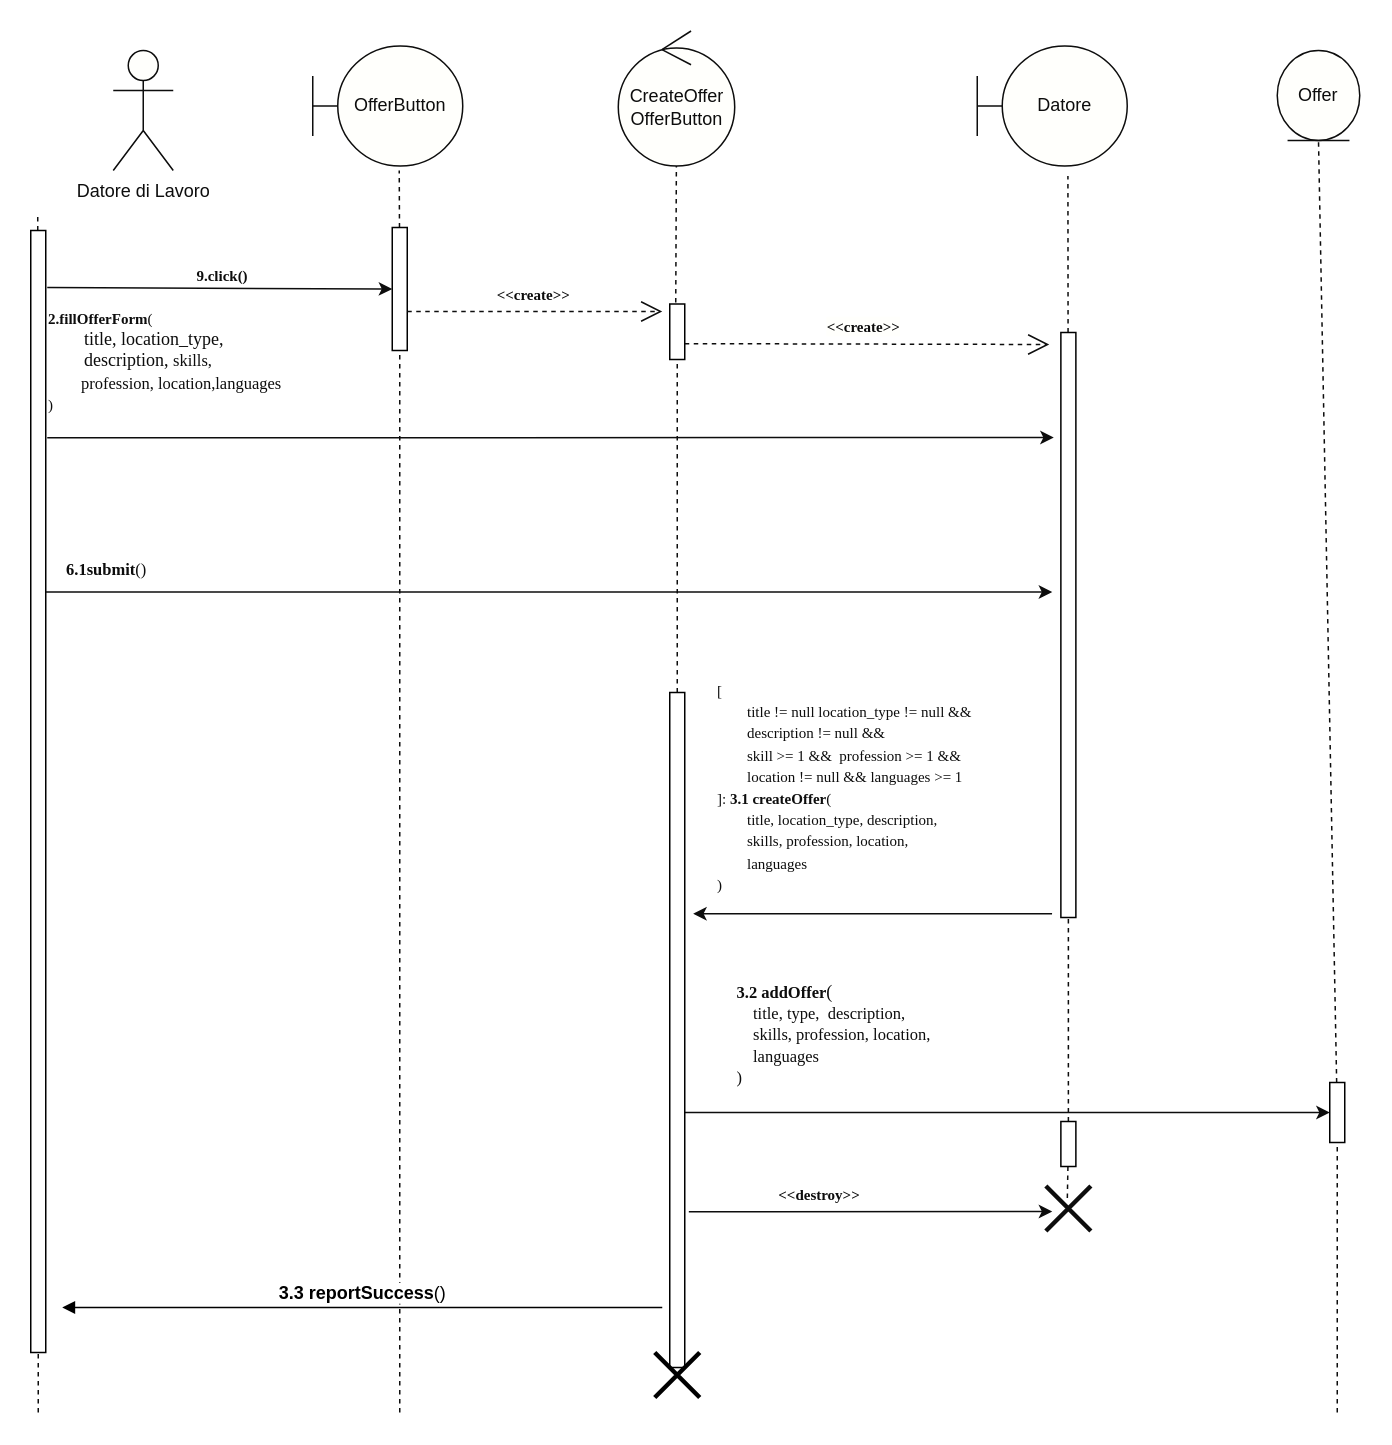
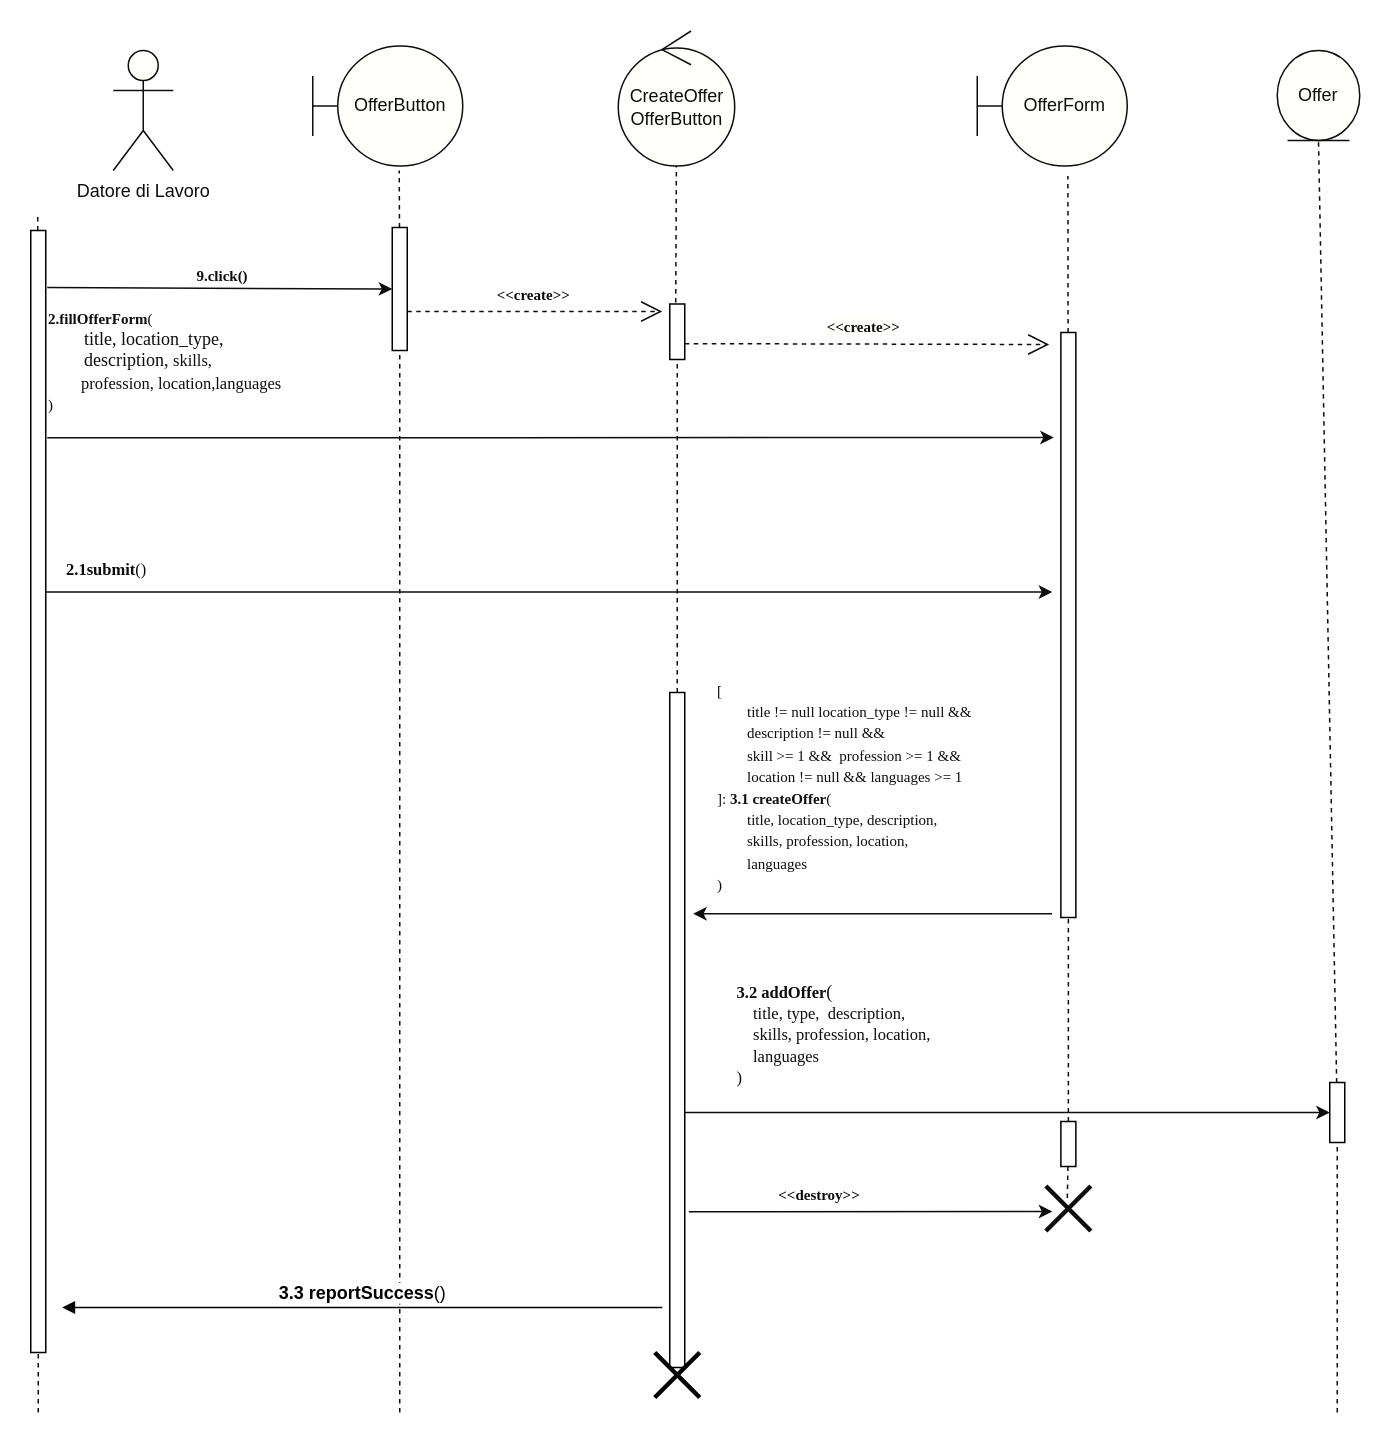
(1065, 106) -> (1065, 106)
(118, 569) -> (118, 569)
